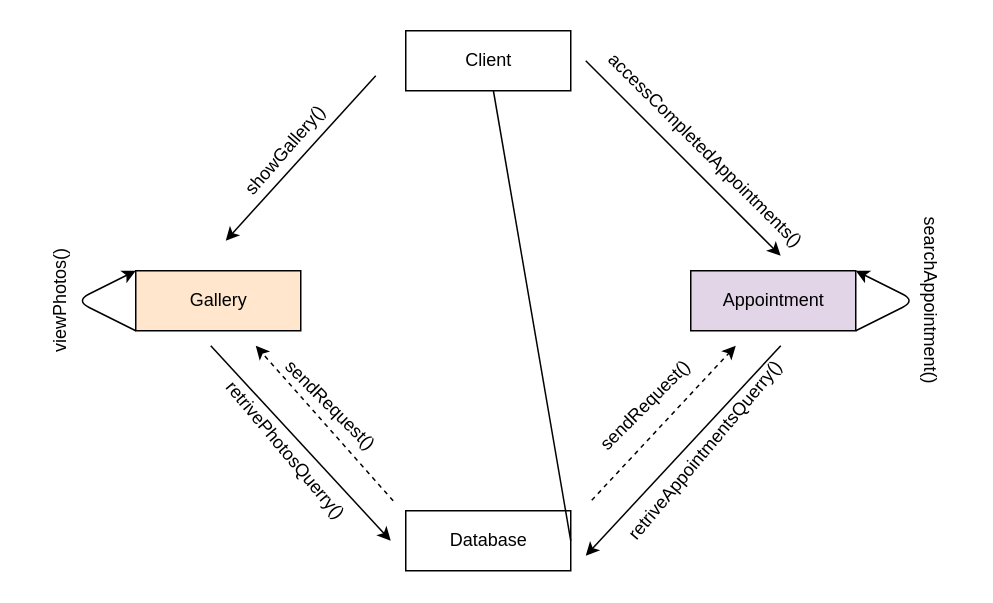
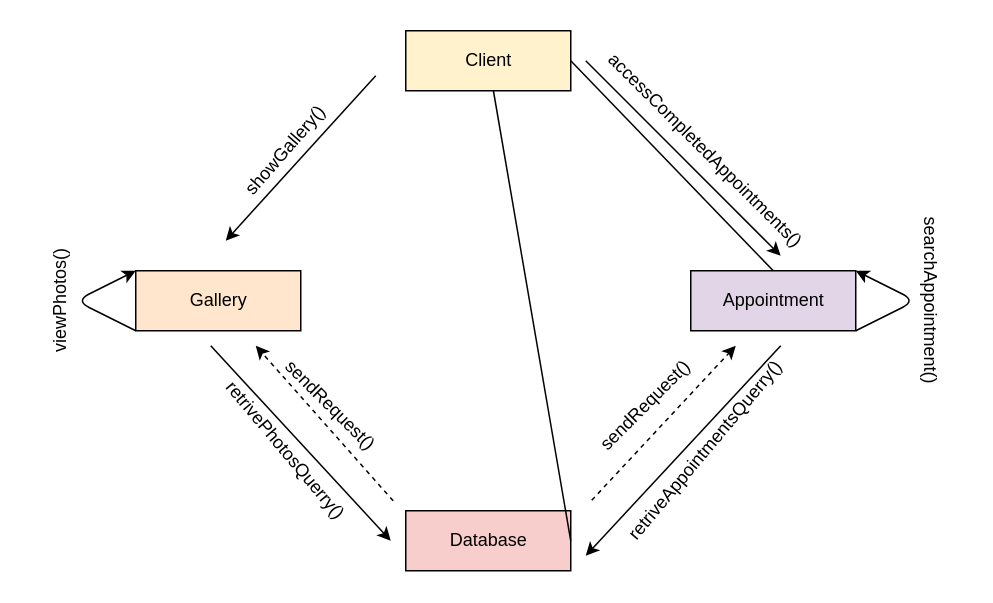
(488, 61) -> (488, 61)
none -> (672, 166)
(488, 541) -> (488, 541)
